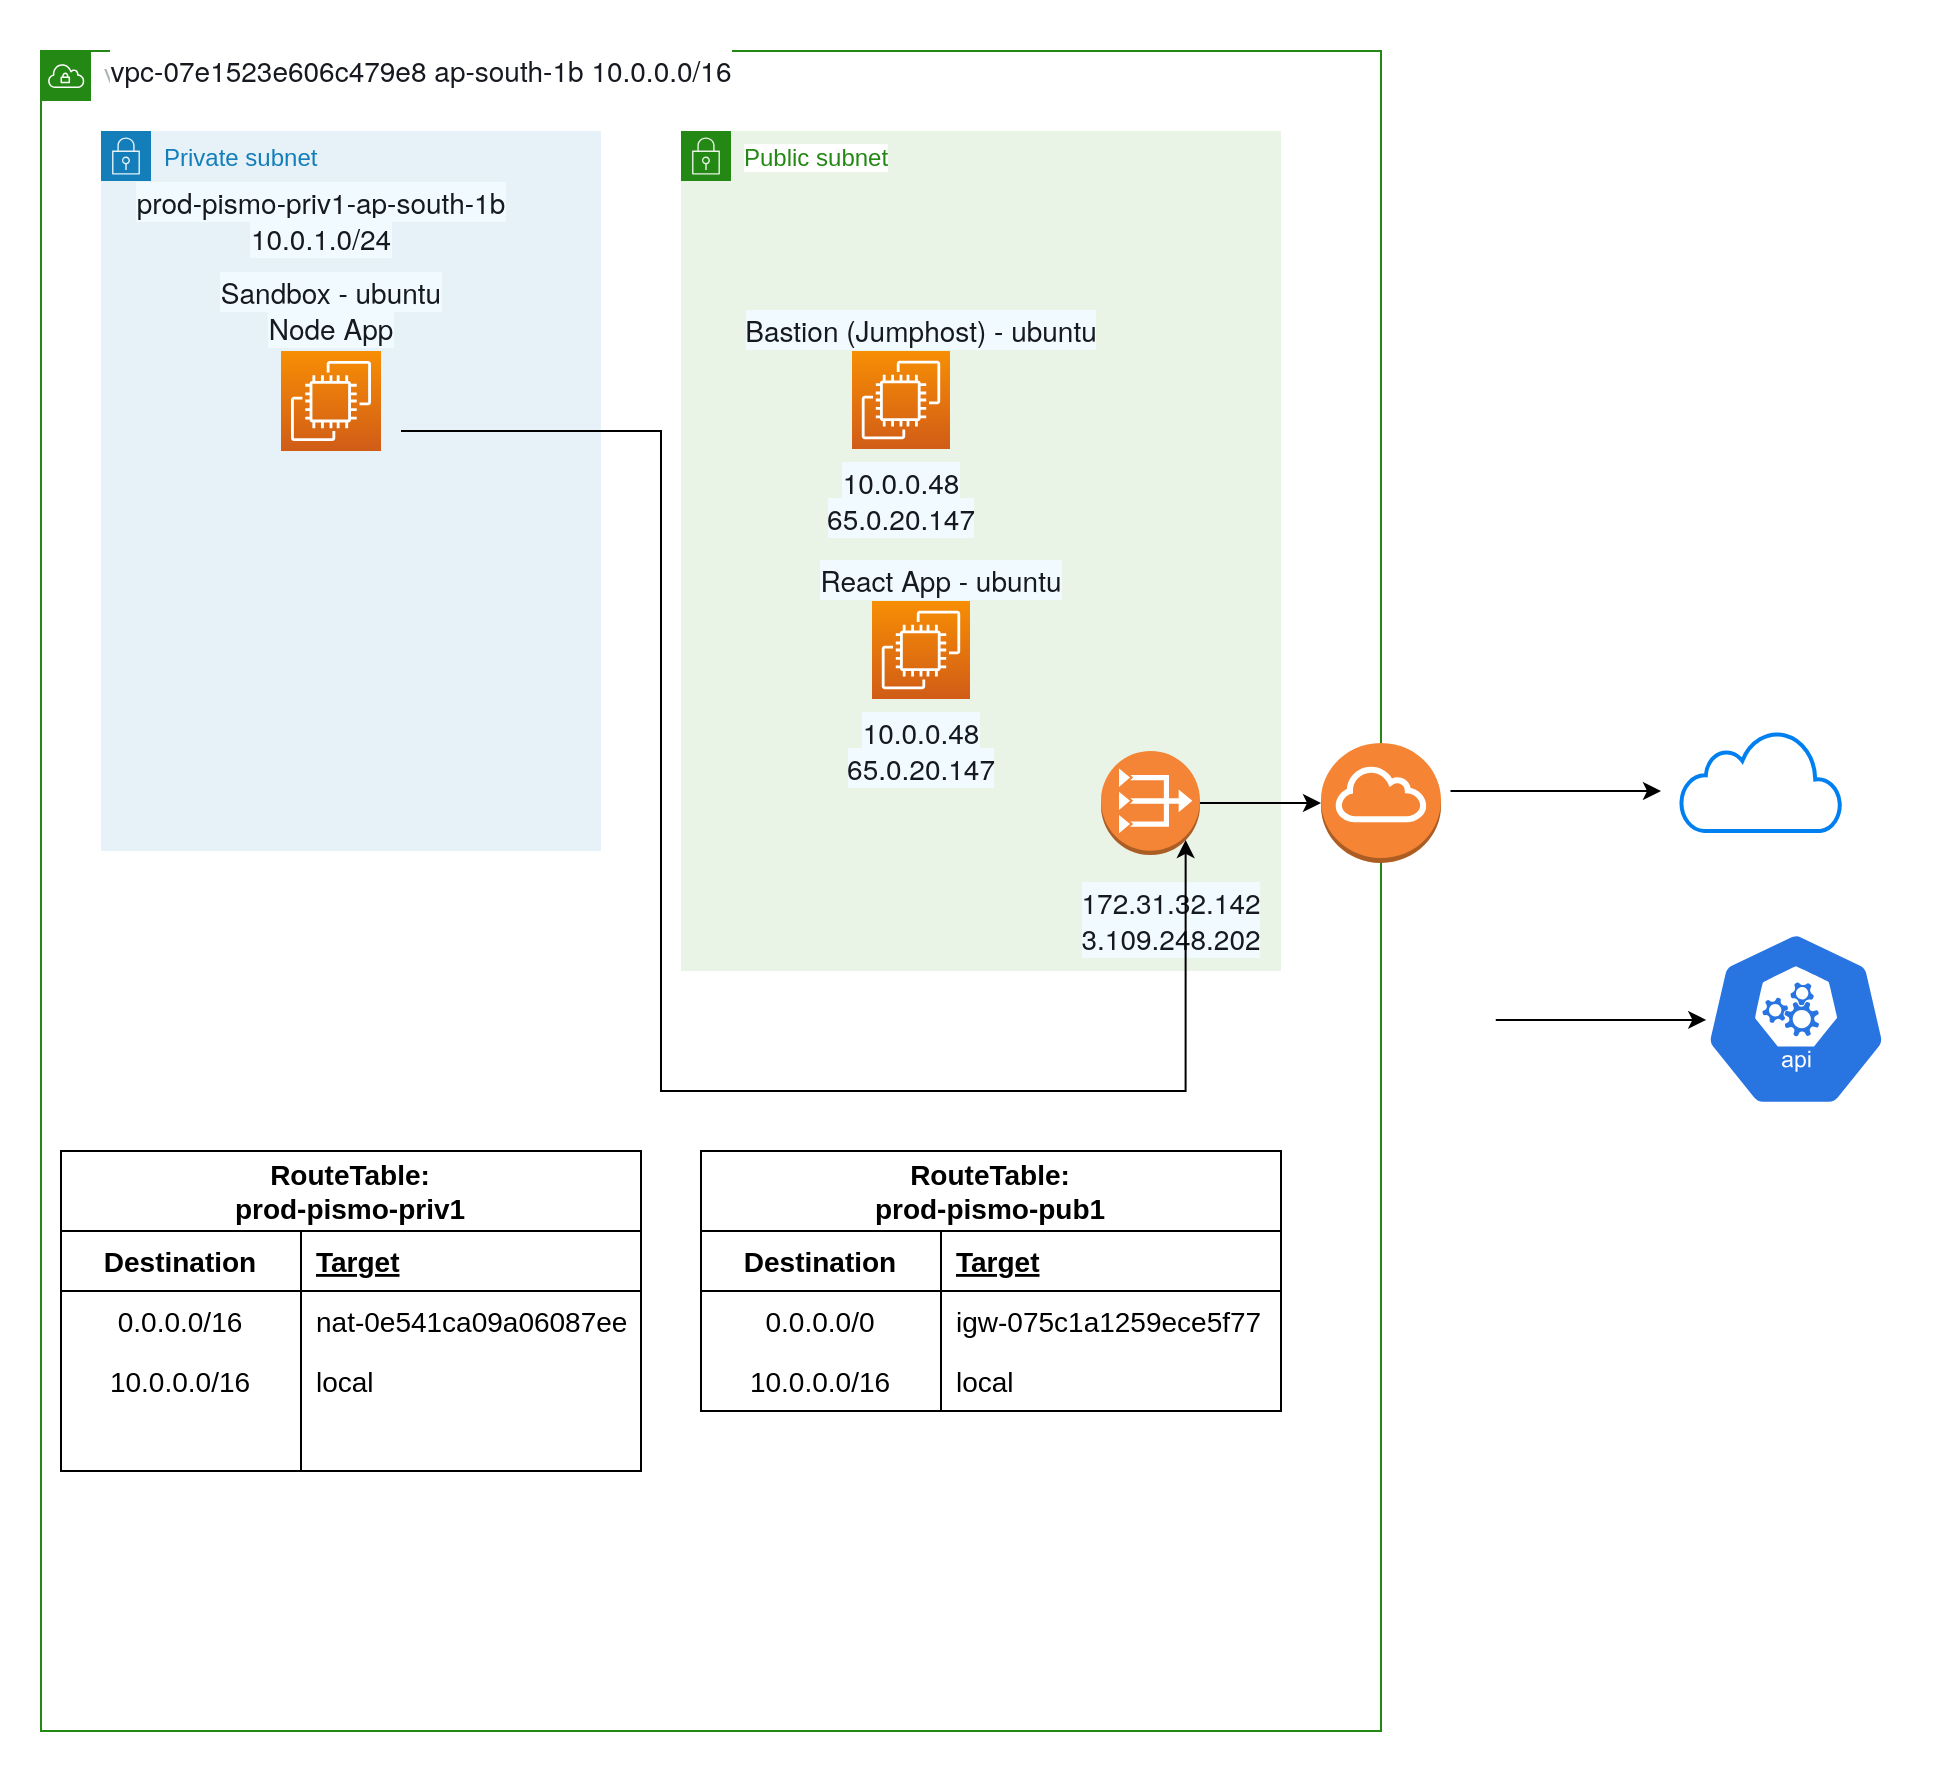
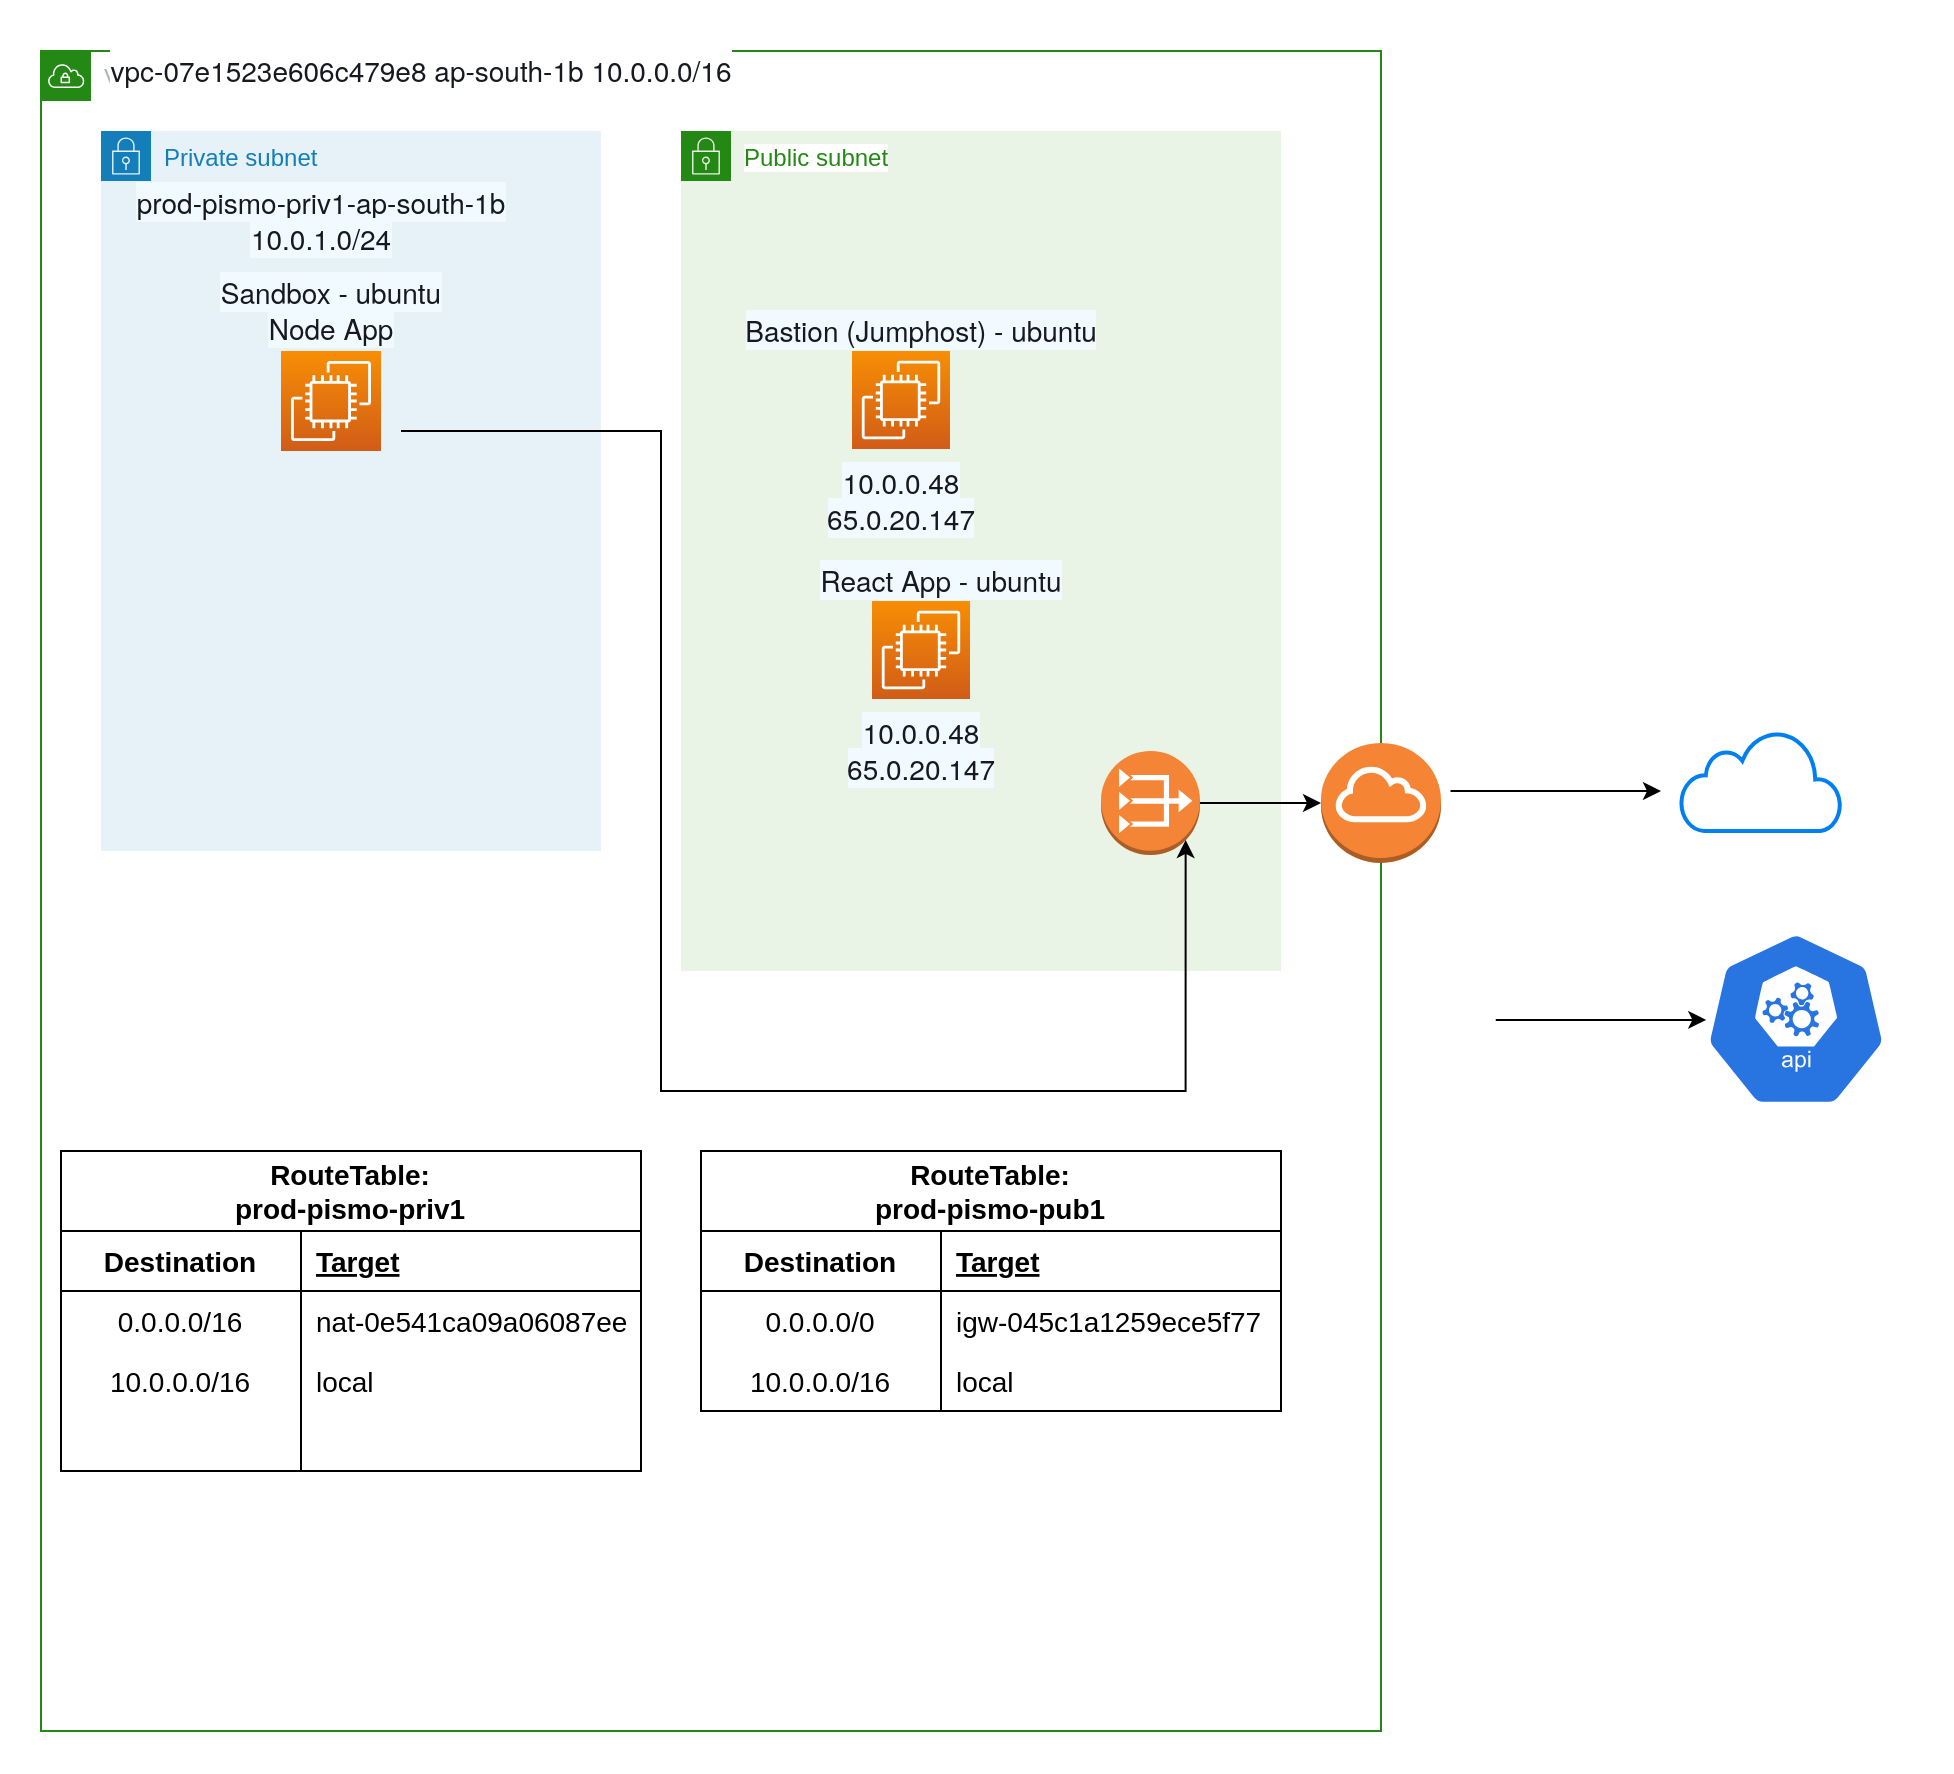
(1171, 921) -> none
(1117, 1323) -> (1117, 1323)
